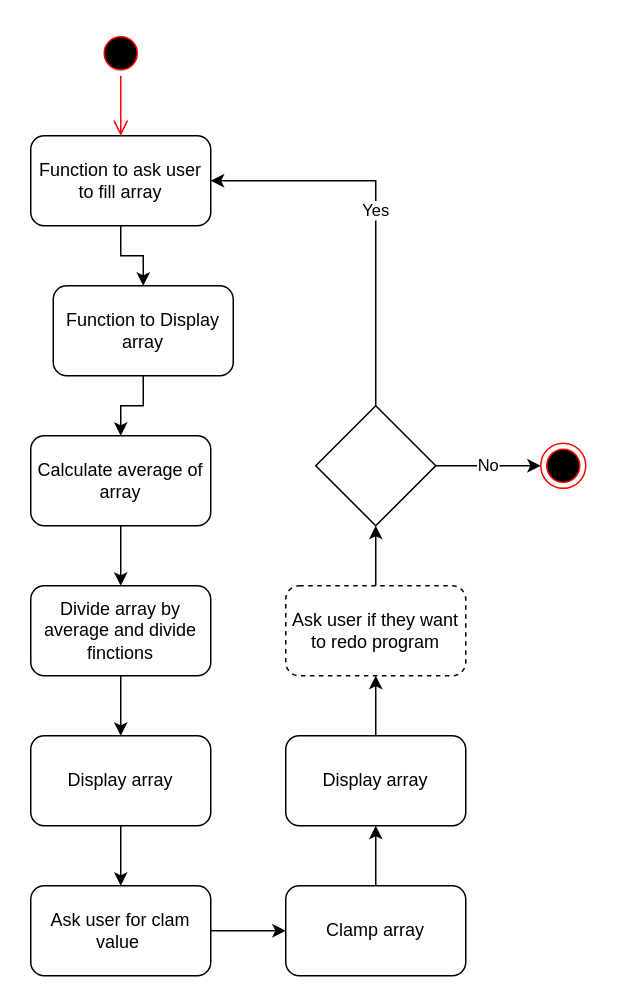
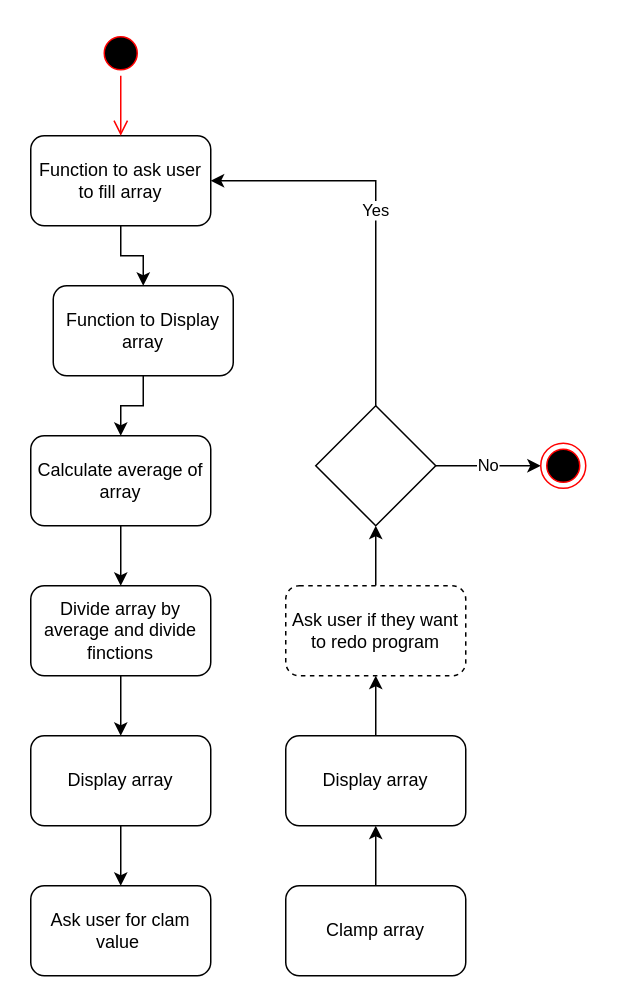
(243, 931) -> none
